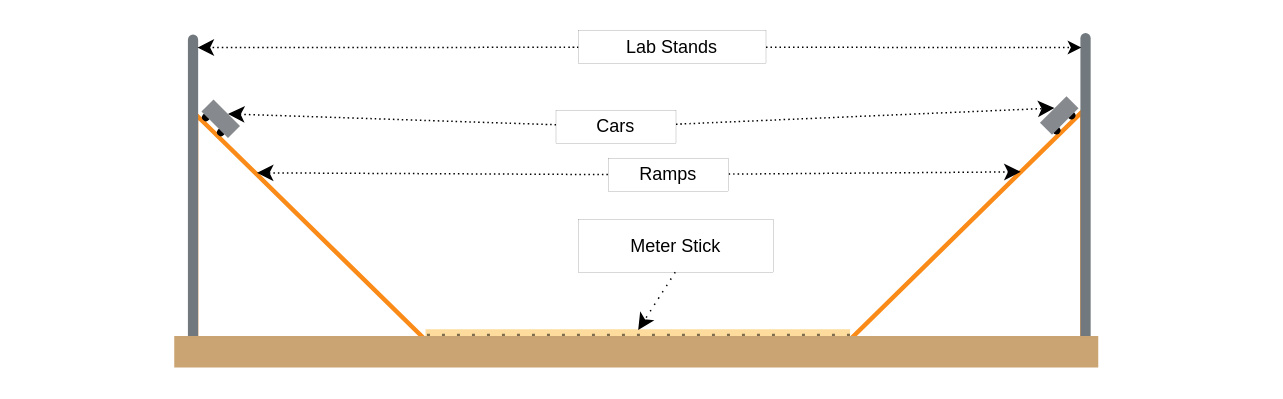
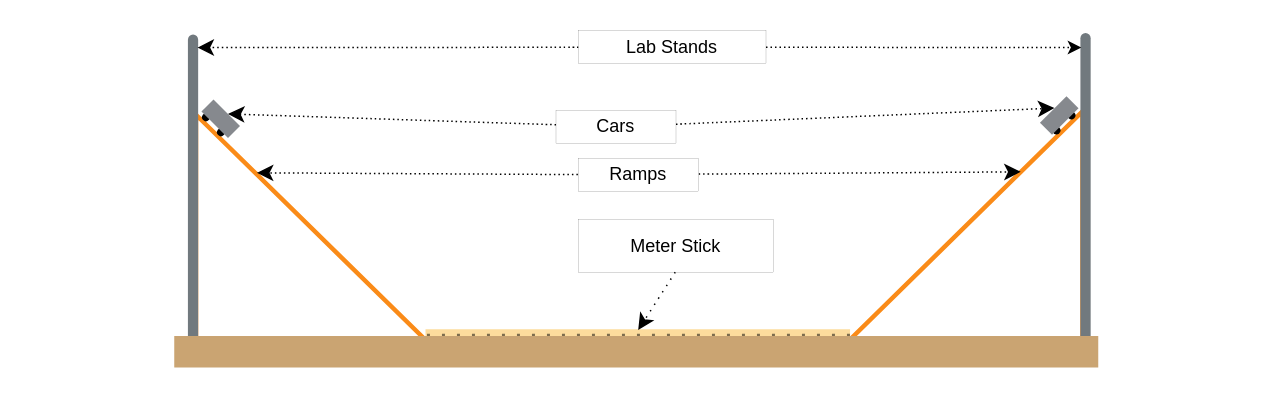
(668, 175) -> (638, 175)
